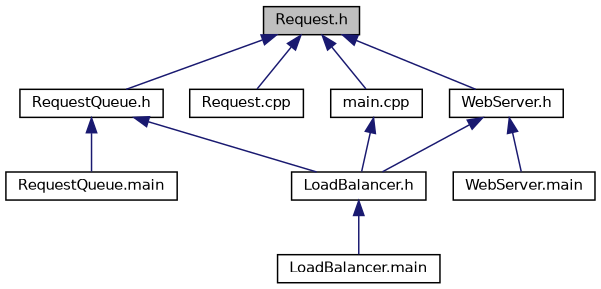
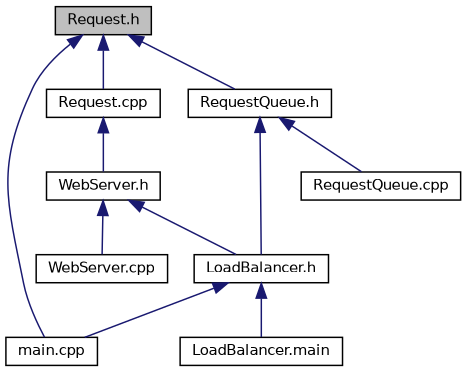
(416, 65) -> (103, 152)
(366, 152) -> (149, 313)
(92, 186) -> (381, 186)
(524, 186) -> (102, 269)
